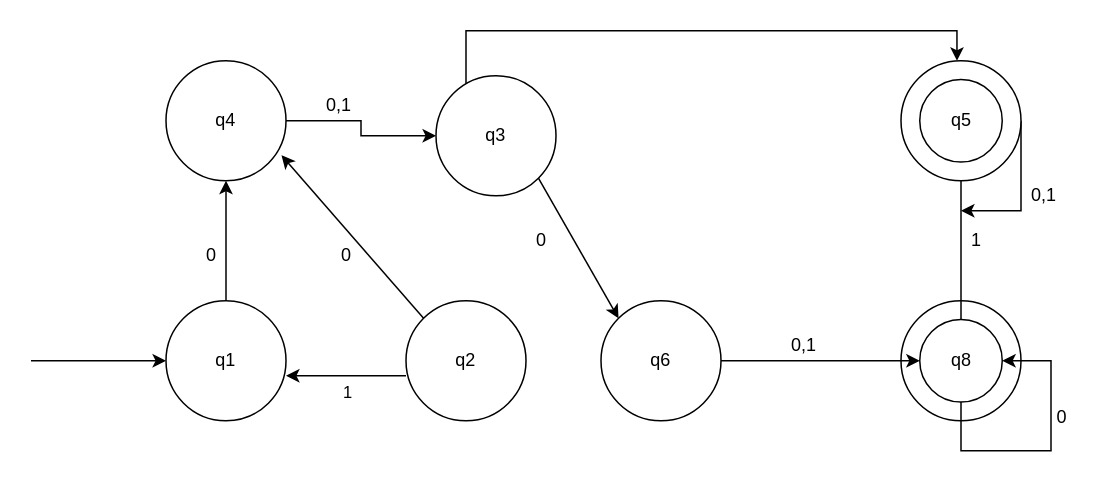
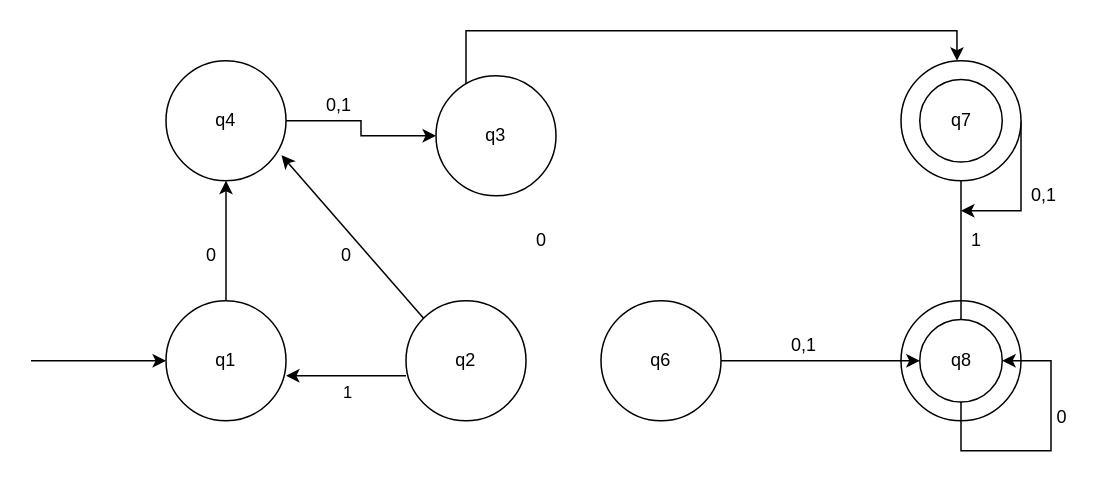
(962, 121) -> (962, 121)
(576, 244) -> none
